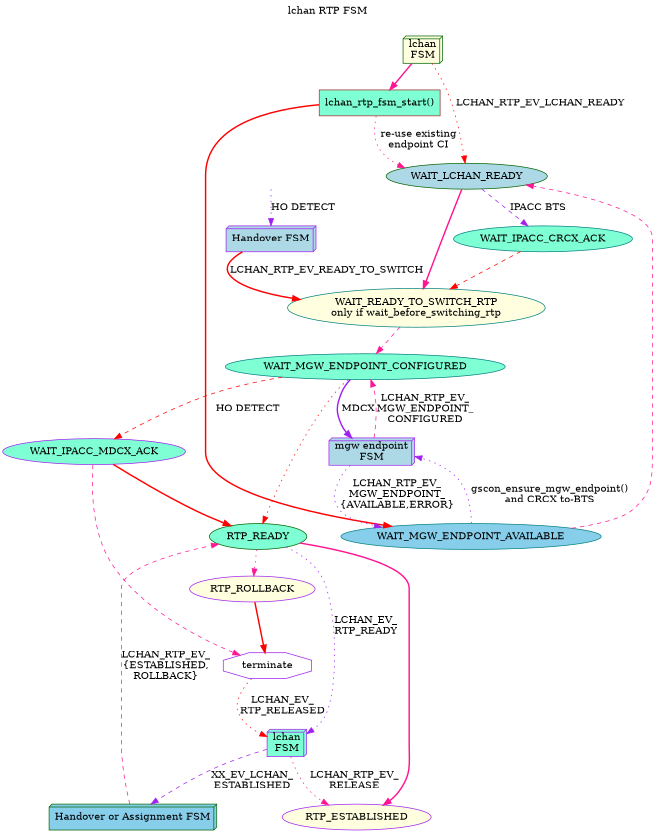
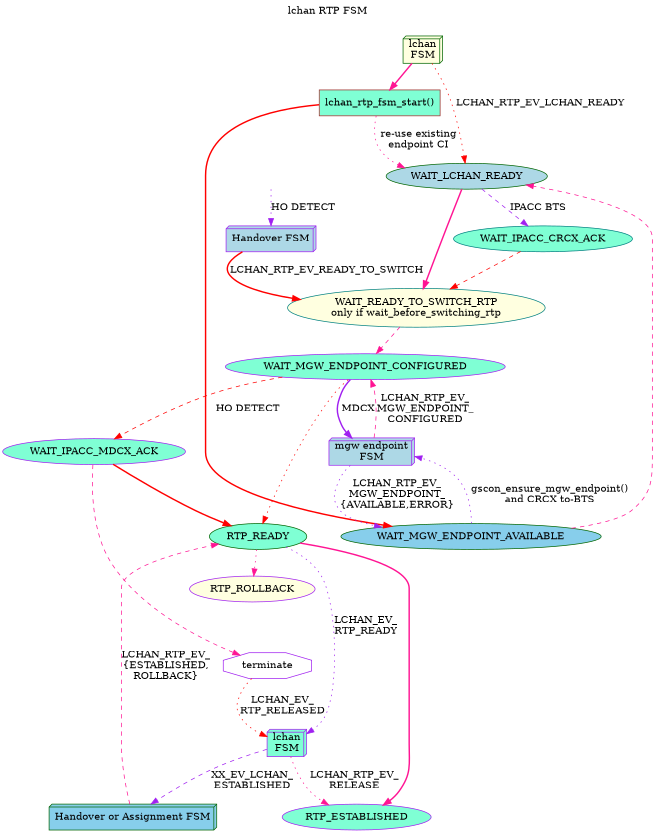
(365, 367) -> (365, 367)
(471, 536) -> (471, 536)
(259, 624) -> none
(357, 817) -> (357, 817)
